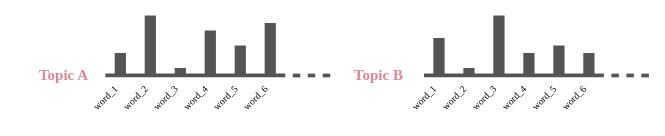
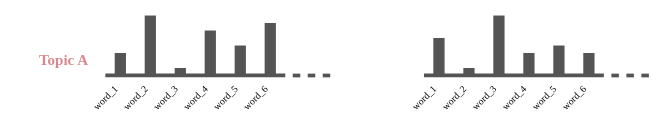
(72, 72) -> (72, 57)
(387, 72) -> none
